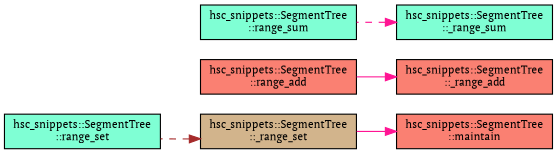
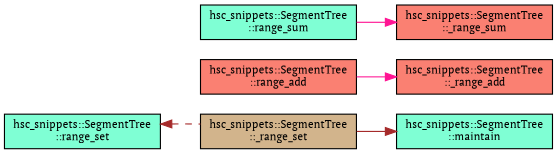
(371, 22) -> (371, 22)
(475, 22) -> (475, 22)
(371, 131) -> (371, 131)
(475, 131) -> (475, 131)
(175, 139) -> (186, 124)
